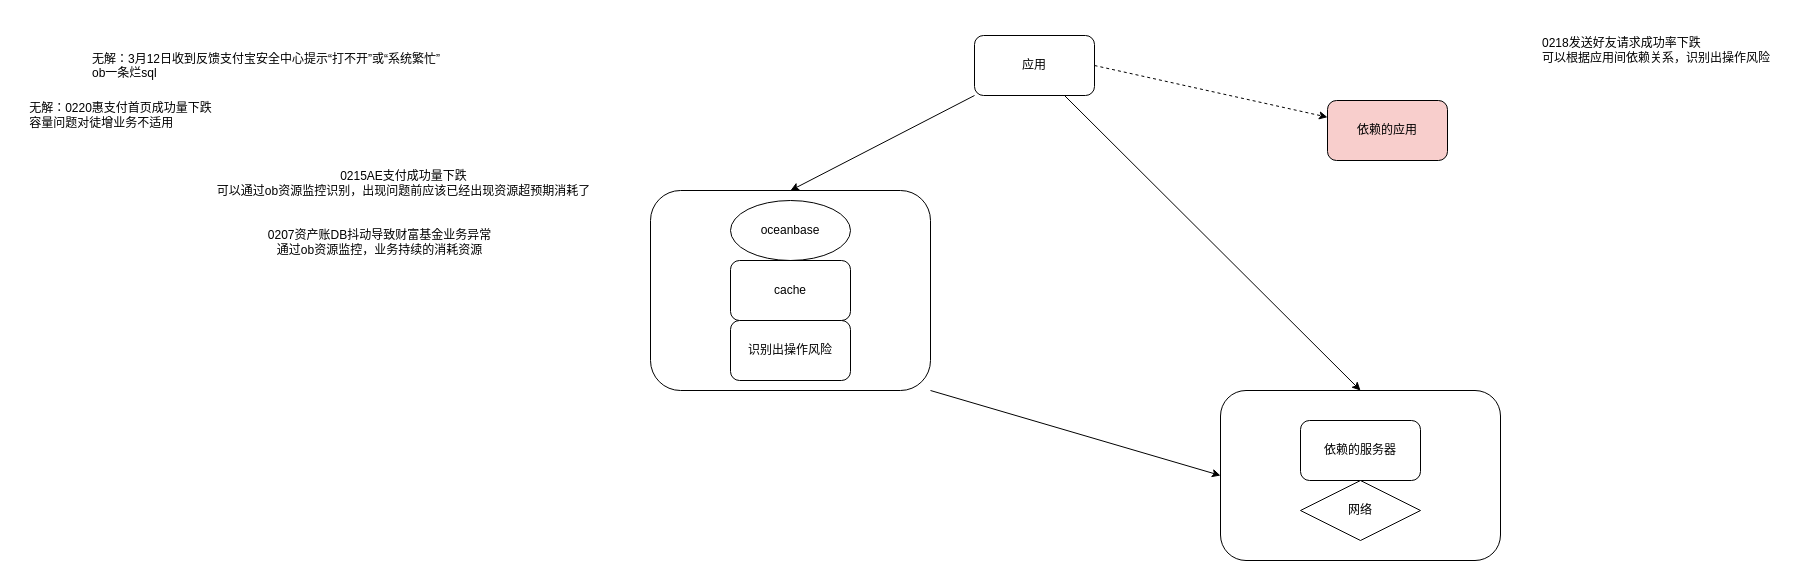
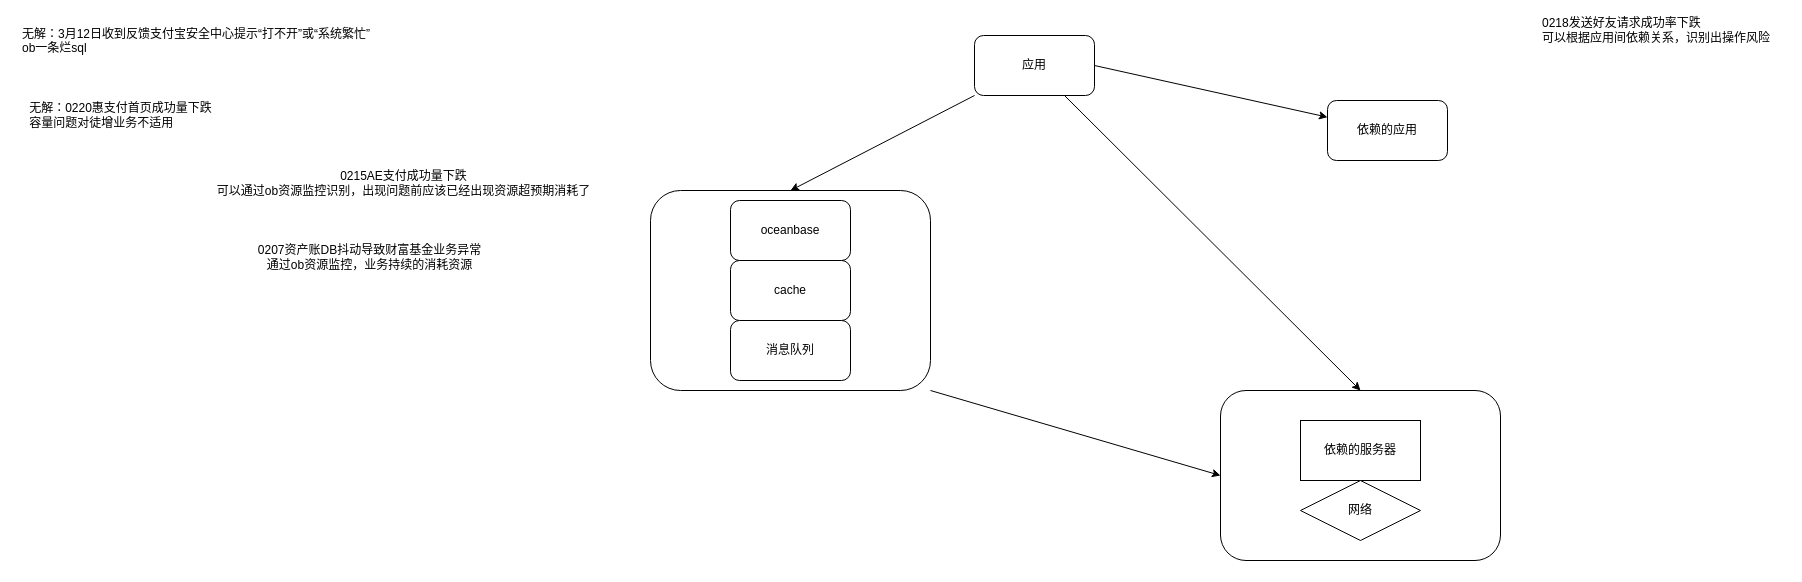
(1661, 51) -> (1661, 31)
(261, 61) -> (191, 36)
(1209, 91) -> (1209, 91)
(1388, 131) -> (1388, 131)
(791, 231) -> (791, 231)
(380, 243) -> (370, 258)
(791, 351) -> (791, 351)
(1361, 451) -> (1361, 451)
